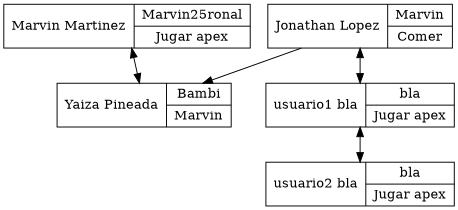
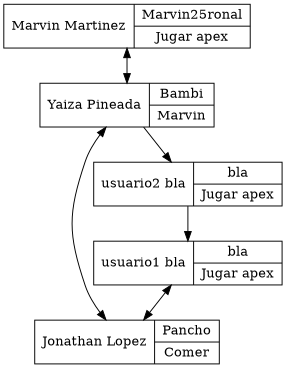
(420, 15) -> (187, 331)
(360, 145) -> (154, 141)
none -> (72, 224)
